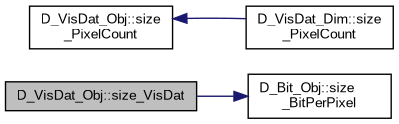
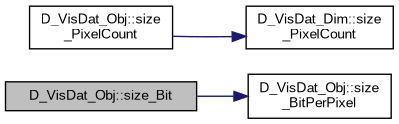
(217, 18) -> (203, 37)
(101, 96) -> (101, 96)
(320, 96) -> (320, 96)
